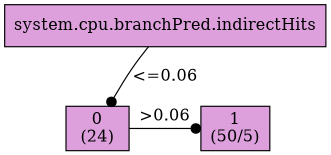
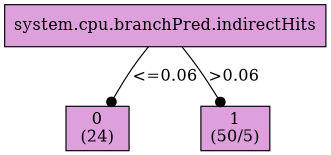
(160, 128) -> (201, 72)
